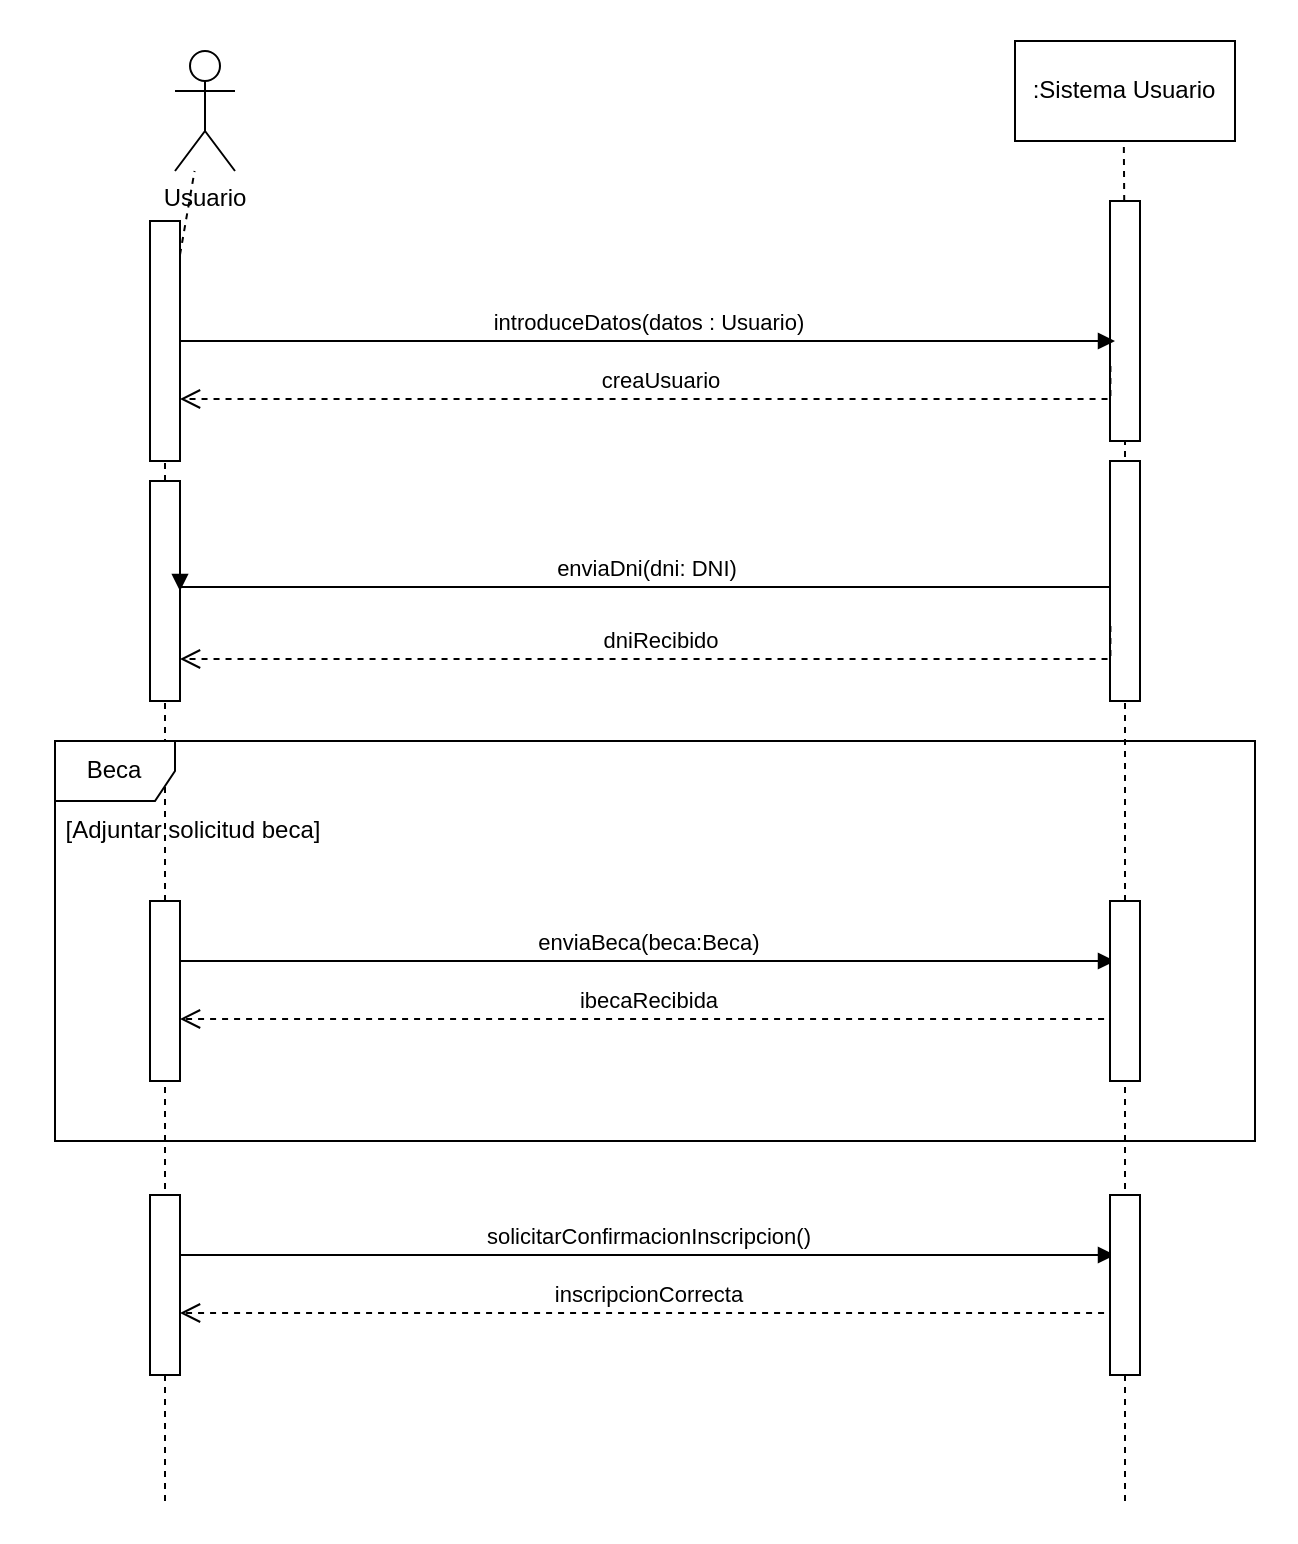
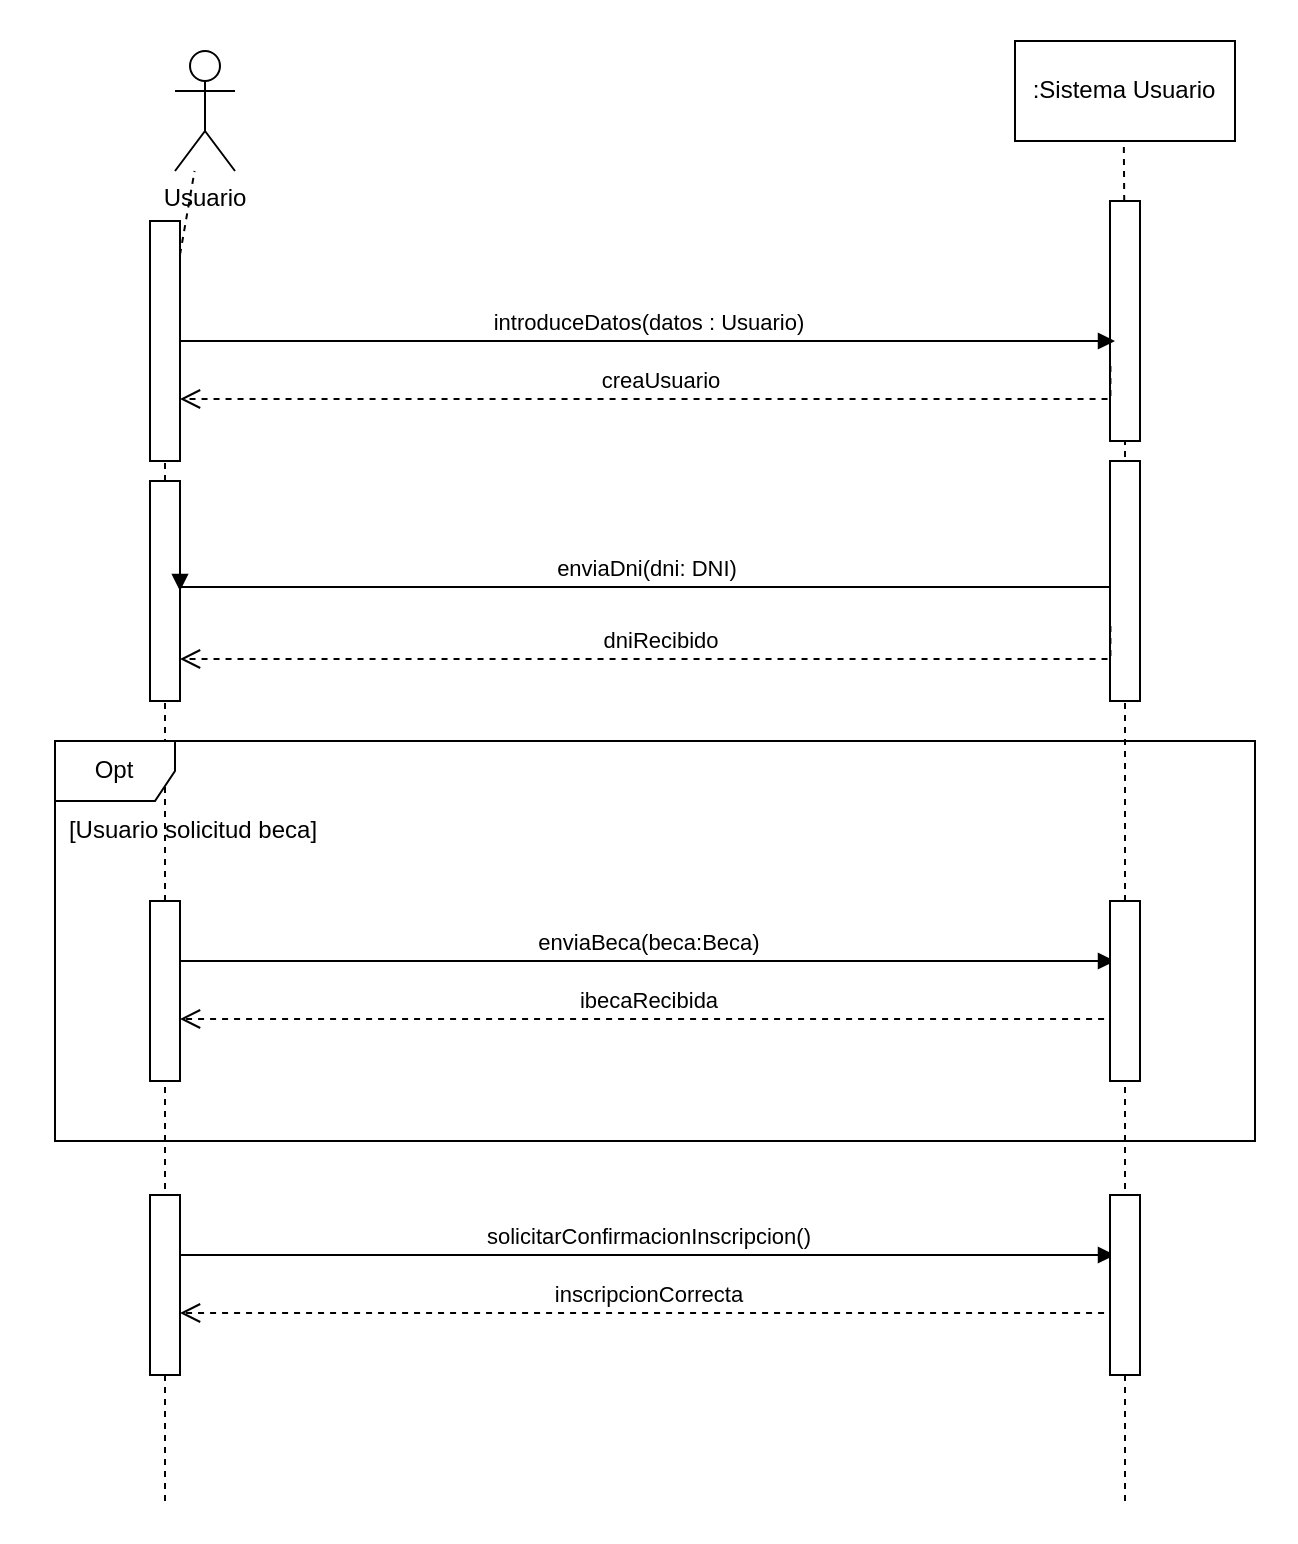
(115, 771) -> (115, 771)
(194, 831) -> (194, 831)
